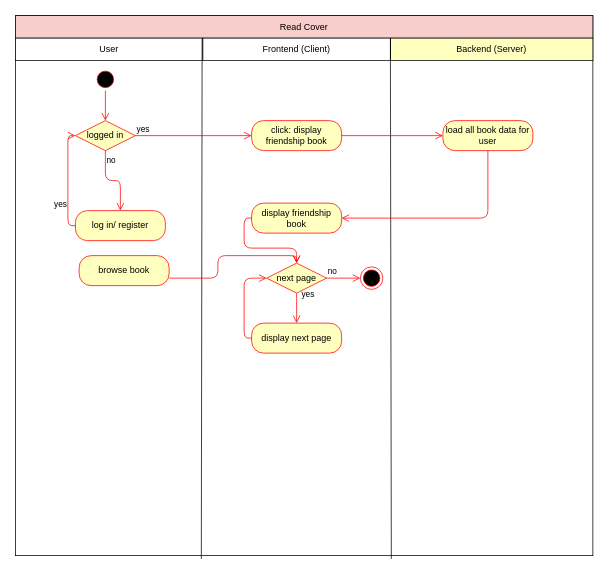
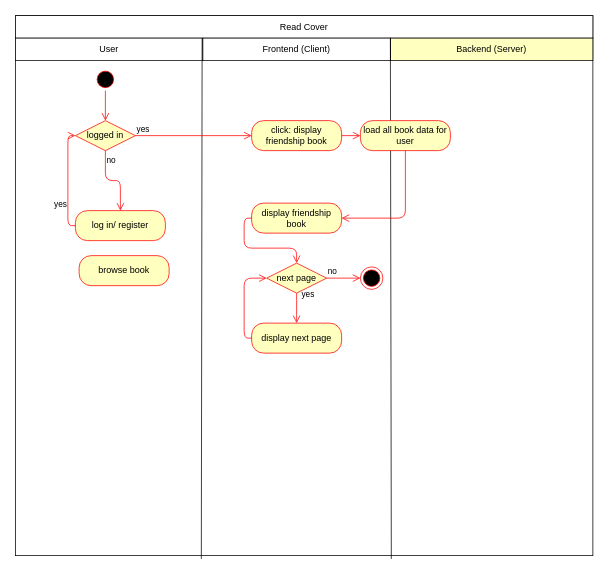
(304, 27) -> (304, 27)
(488, 135) -> (405, 135)
(224, 255) -> none
